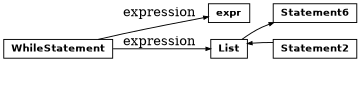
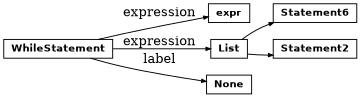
(263, 43) -> (258, 55)
none -> (229, 84)
